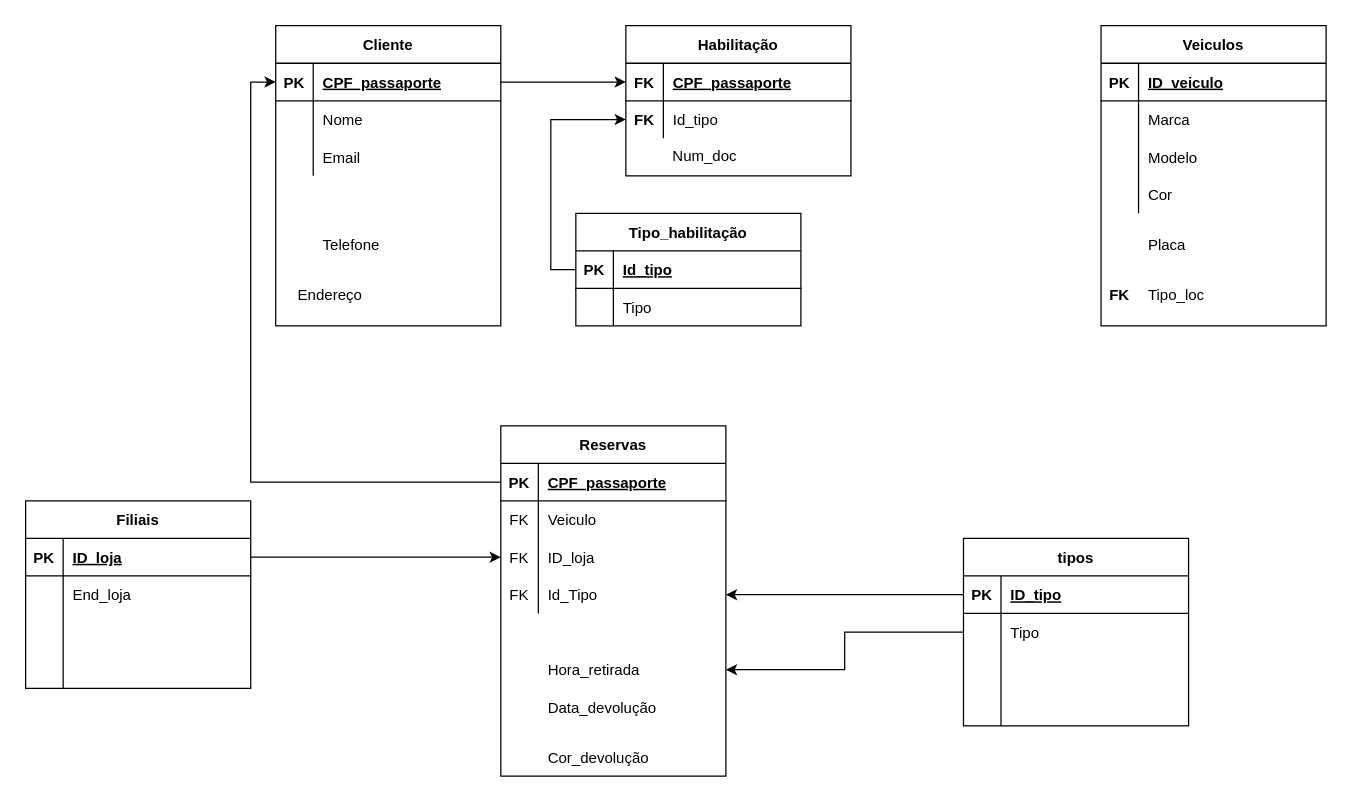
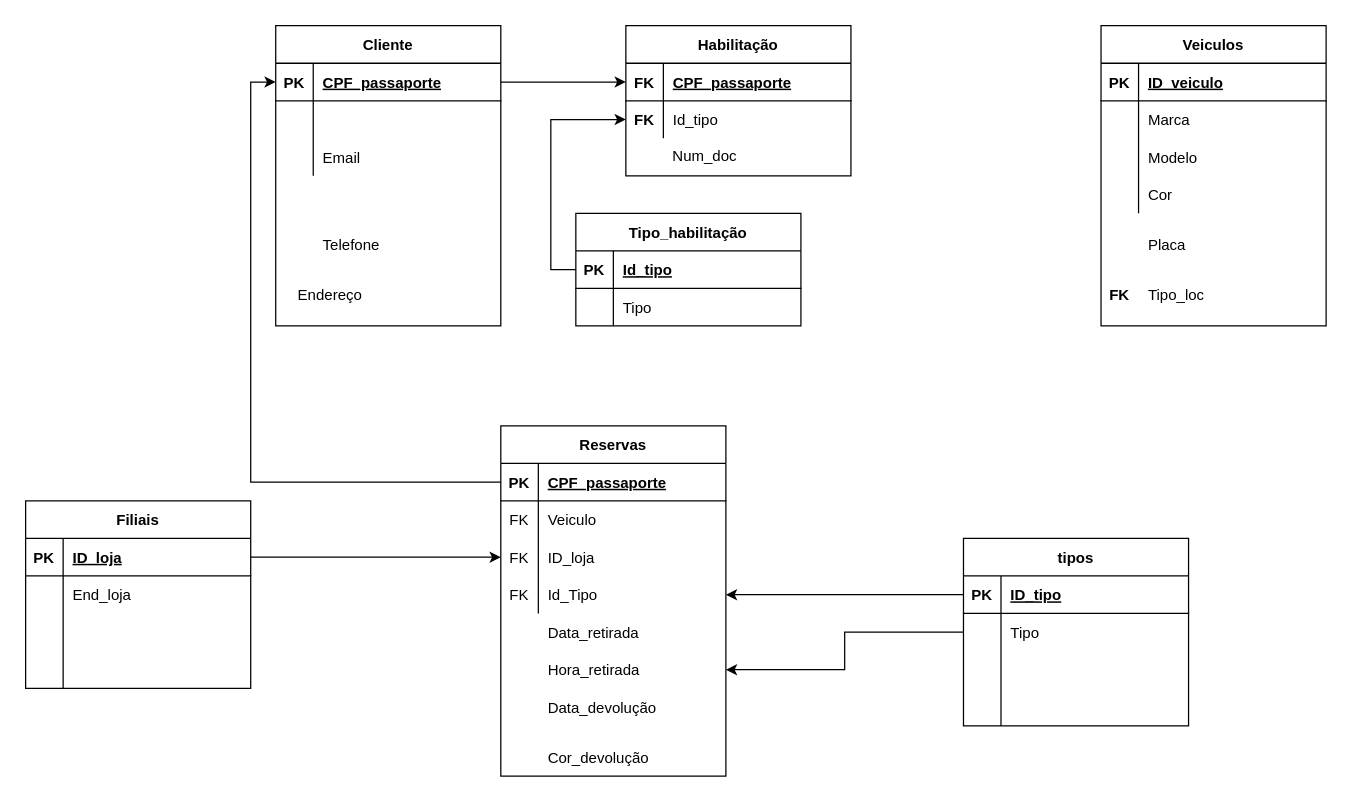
(407, 119) -> none
none -> (632, 632)
